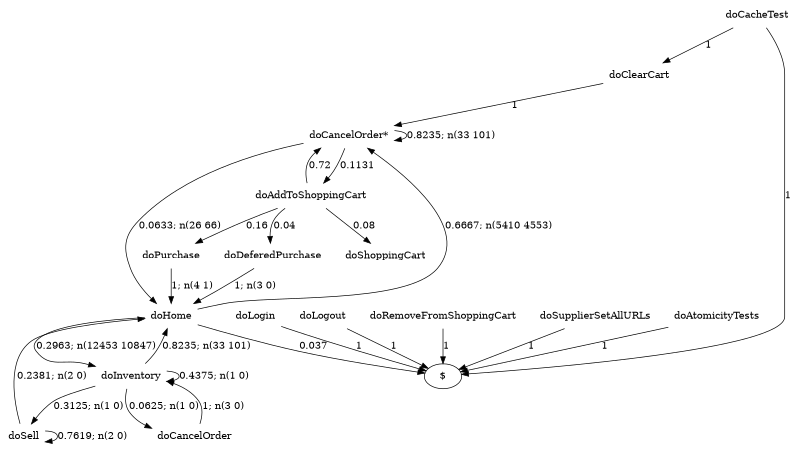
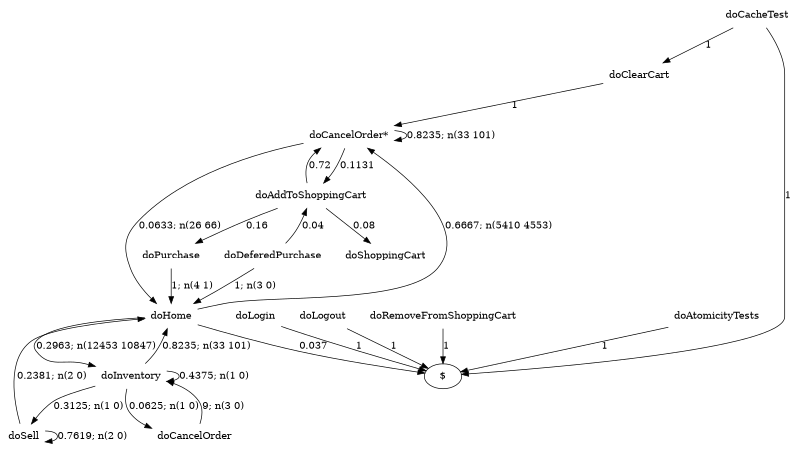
(274, 220) -> (296, 230)
(595, 316) -> none
(223, 406) -> (223, 406)
